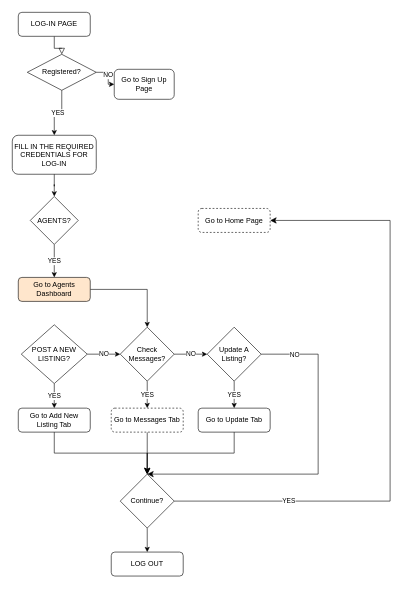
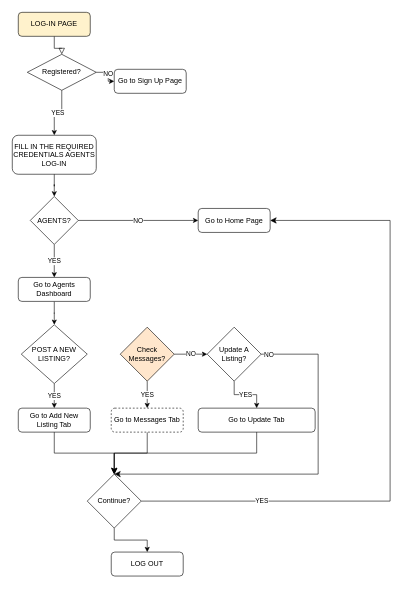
(54, 24) -> (54, 24)
(144, 84) -> (150, 81)
(54, 155) -> (54, 155)
none -> (136, 221)
(234, 221) -> (234, 221)
(54, 290) -> (54, 290)
(119, 290) -> (54, 314)
(107, 354) -> none
(147, 354) -> (147, 354)
(234, 420) -> (257, 420)
(147, 501) -> (114, 501)
